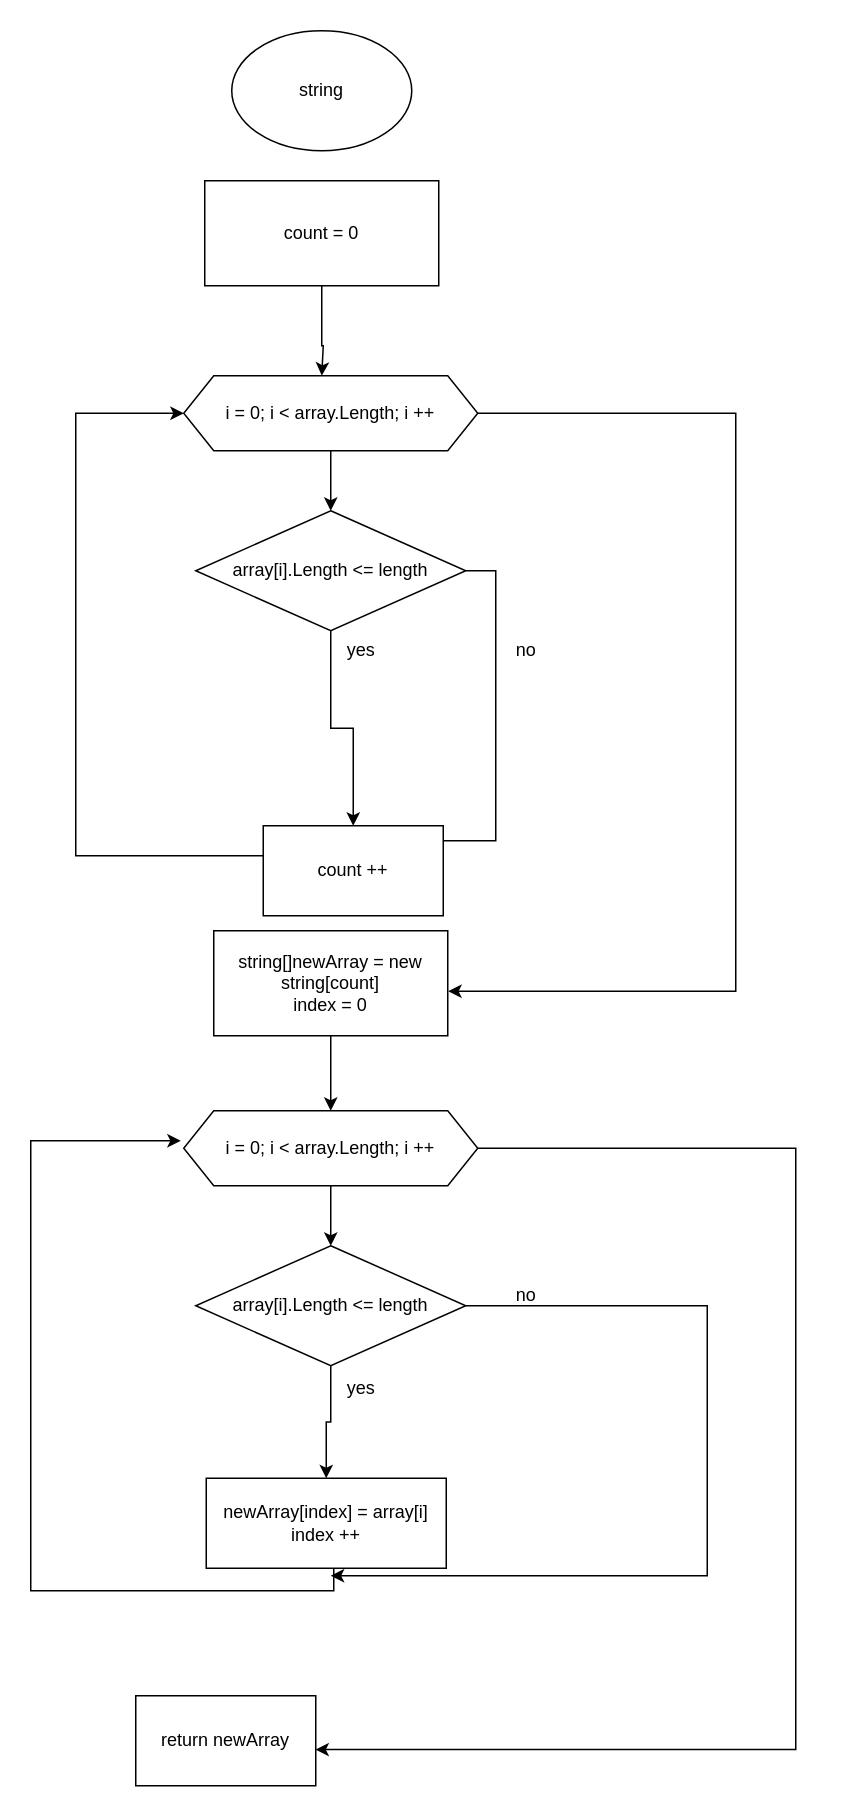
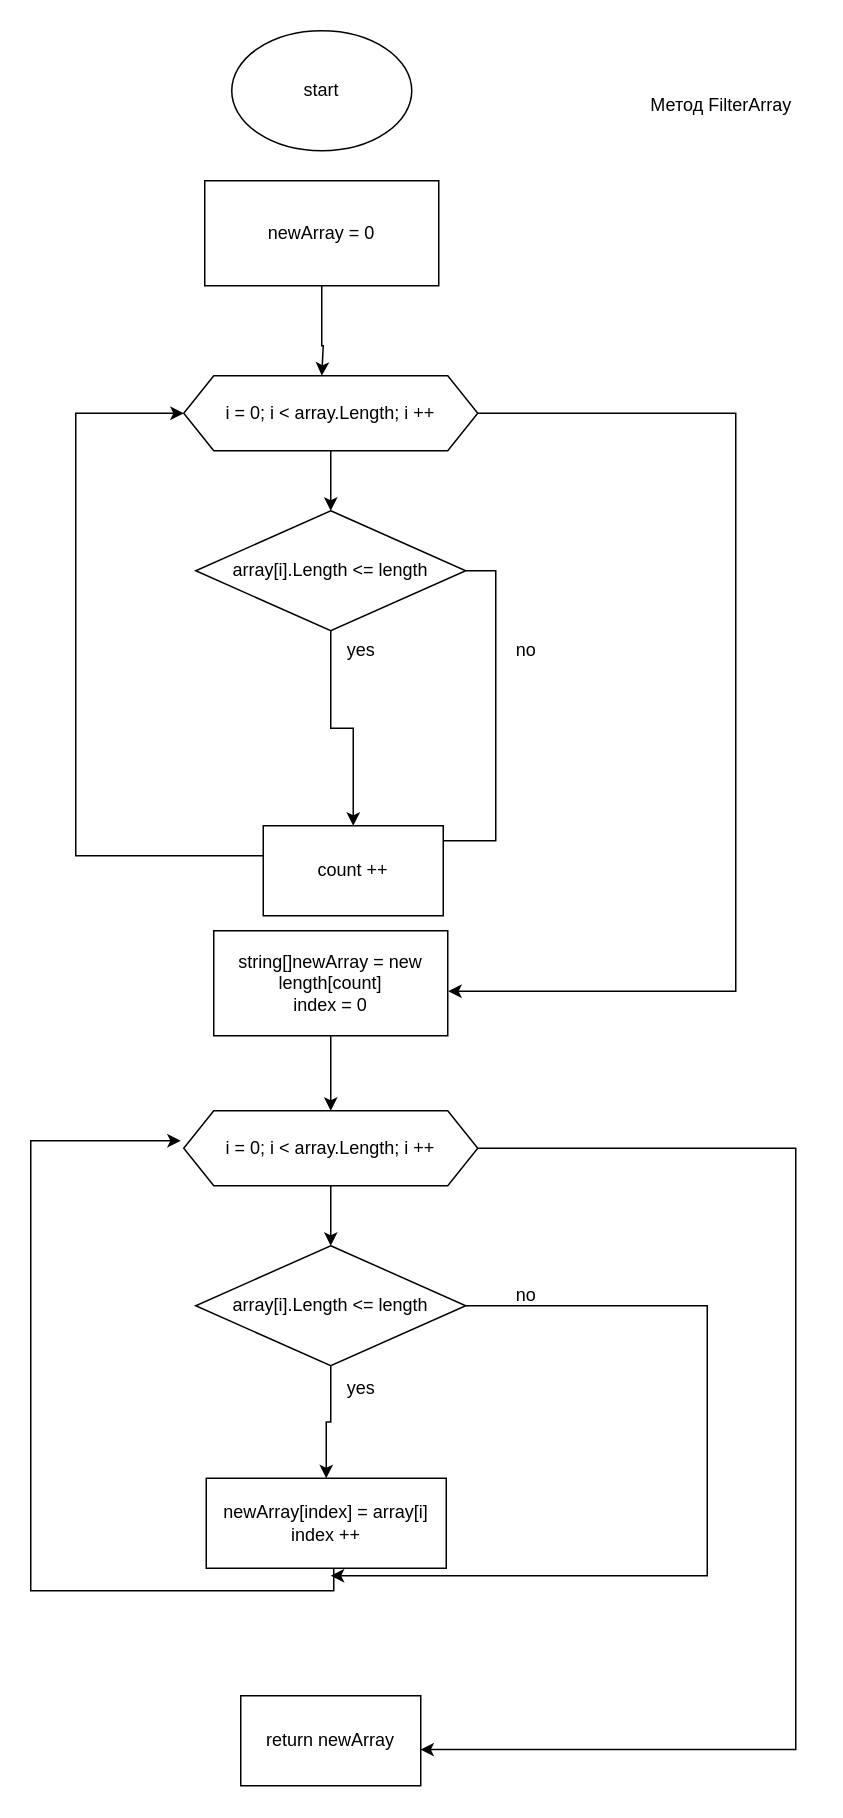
(322, 91) -> (322, 91)
none -> (721, 106)
(322, 233) -> (322, 233)
(331, 983) -> (331, 983)
(226, 1741) -> (331, 1741)
